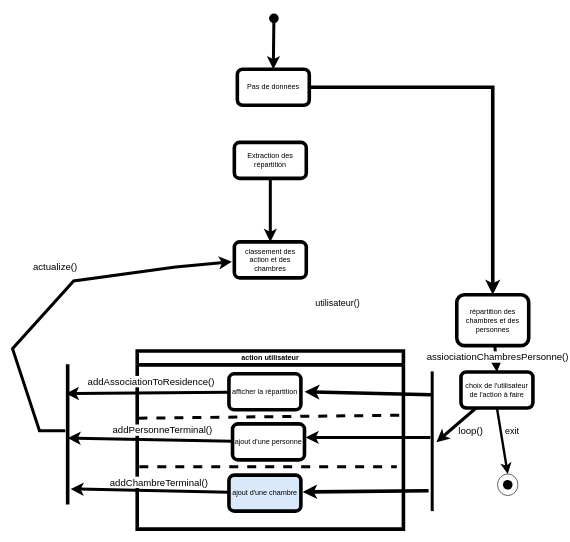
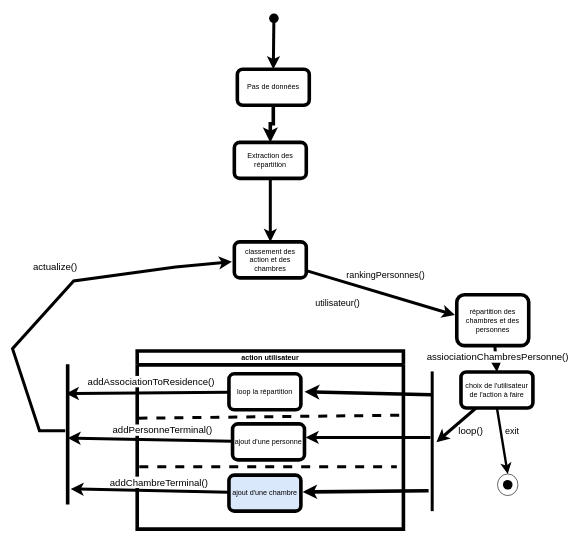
(493, 94) -> (273, 121)
none -> (377, 292)
(265, 392) -> (265, 392)
